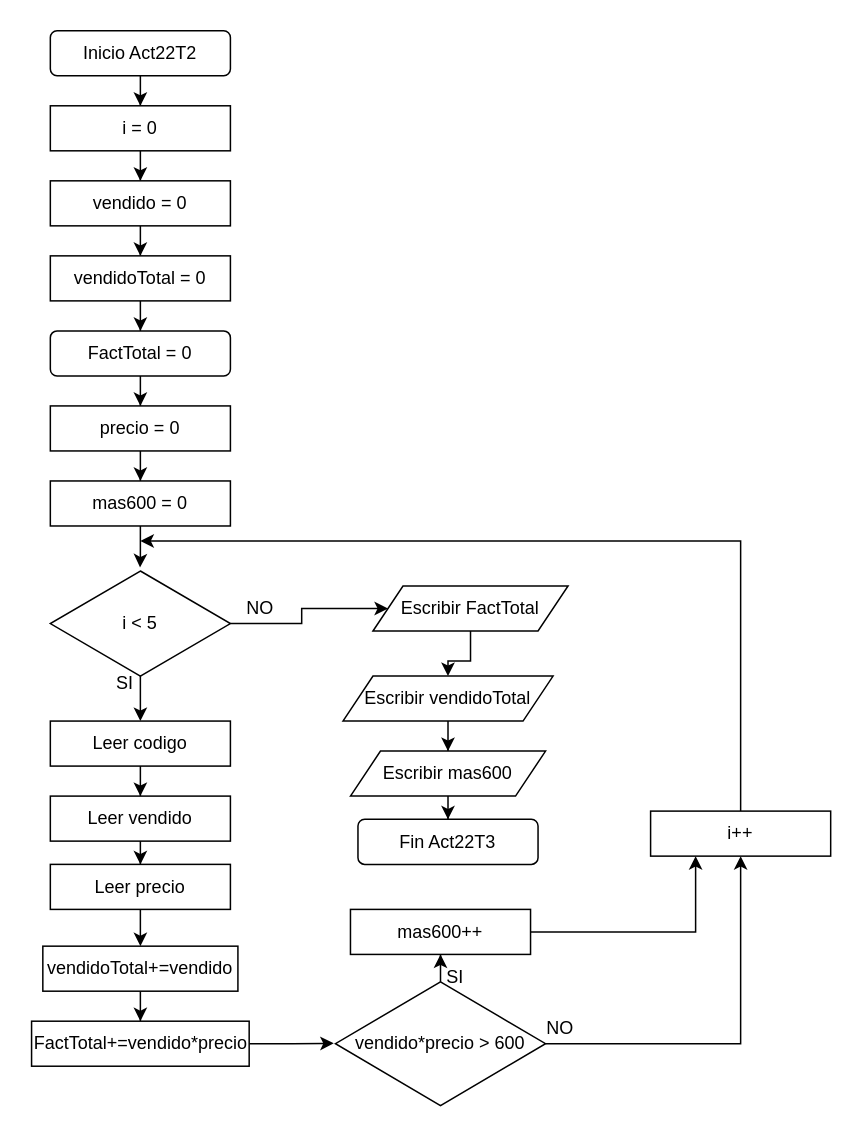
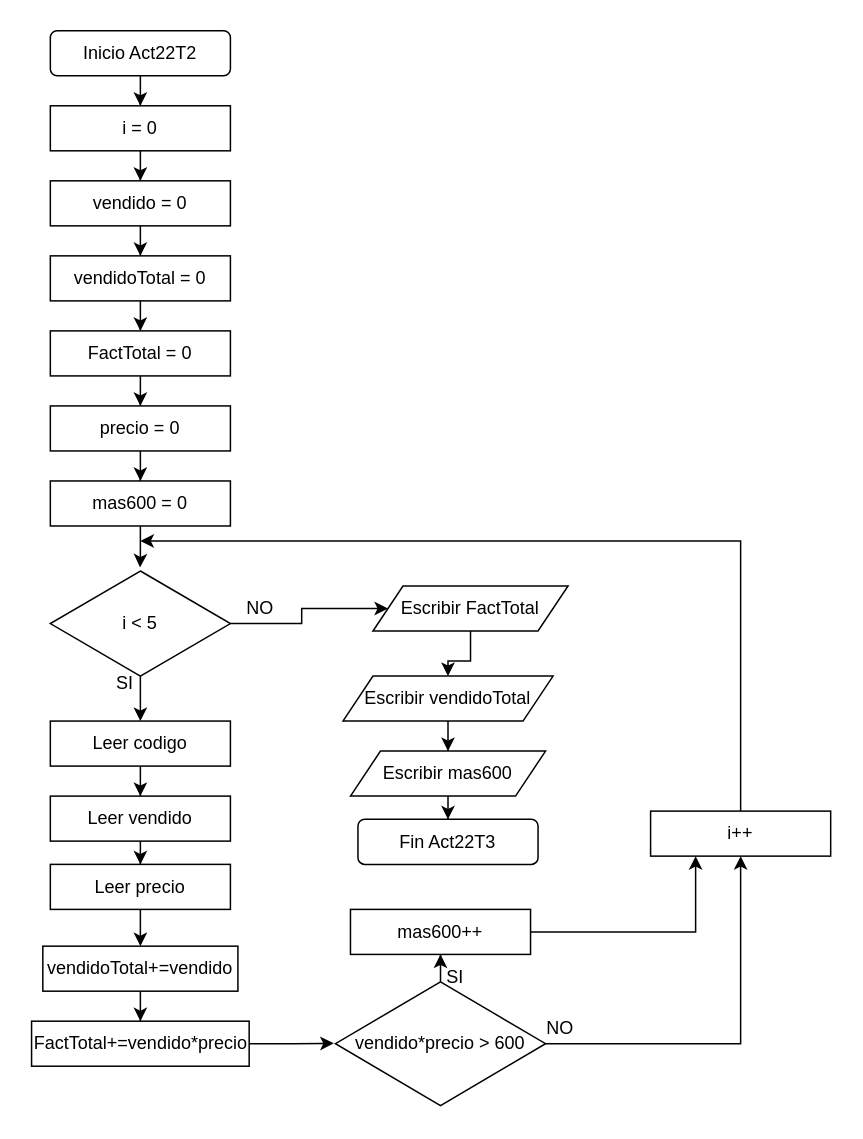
(140, 353) -> (140, 353)
